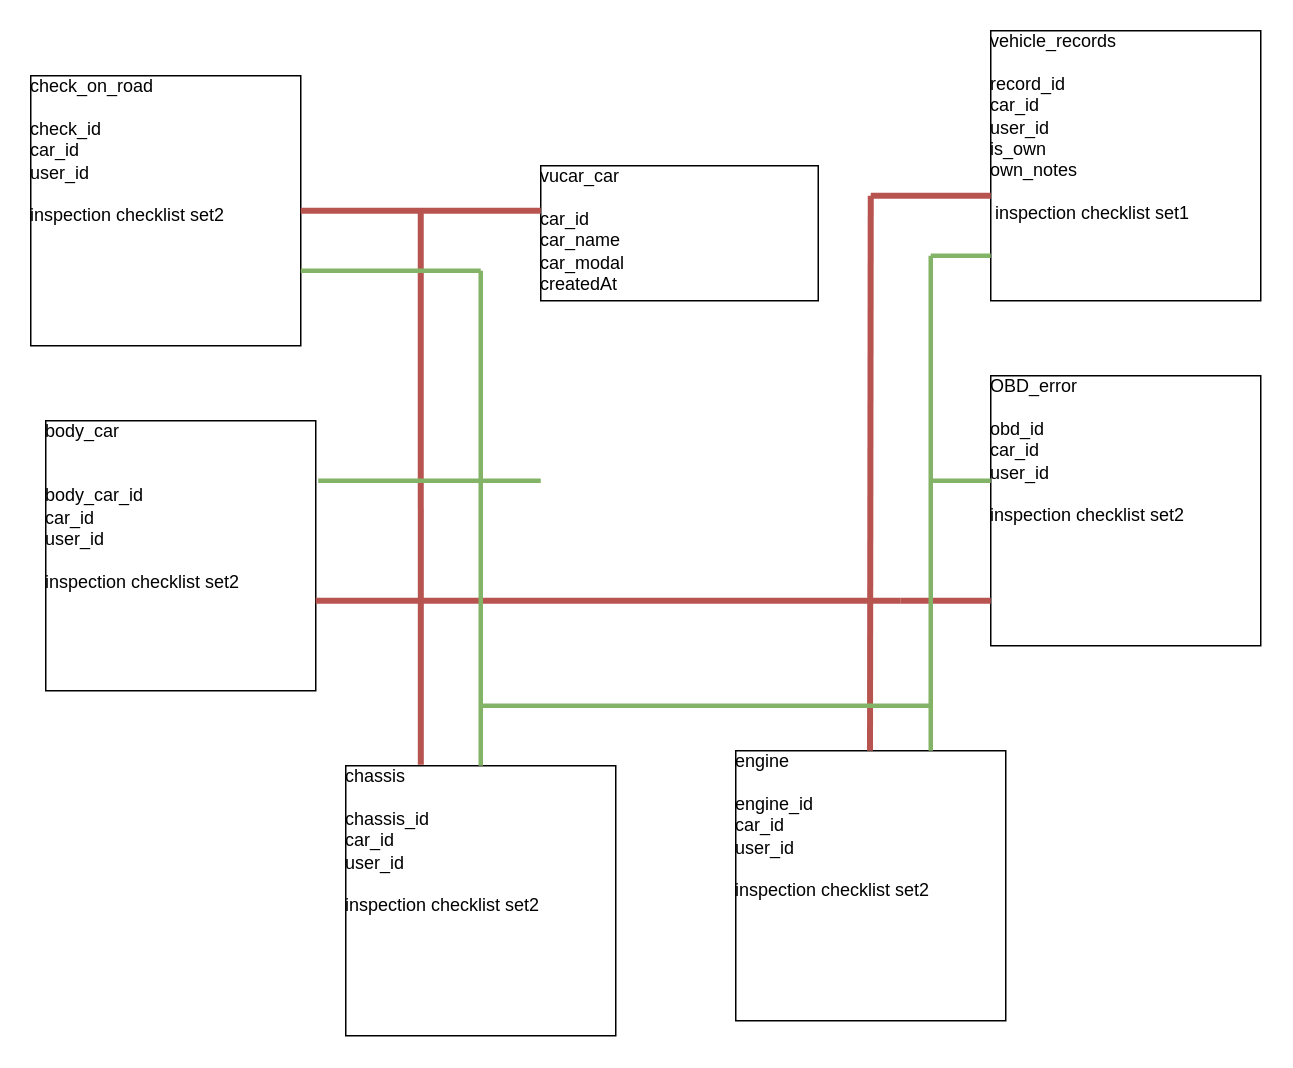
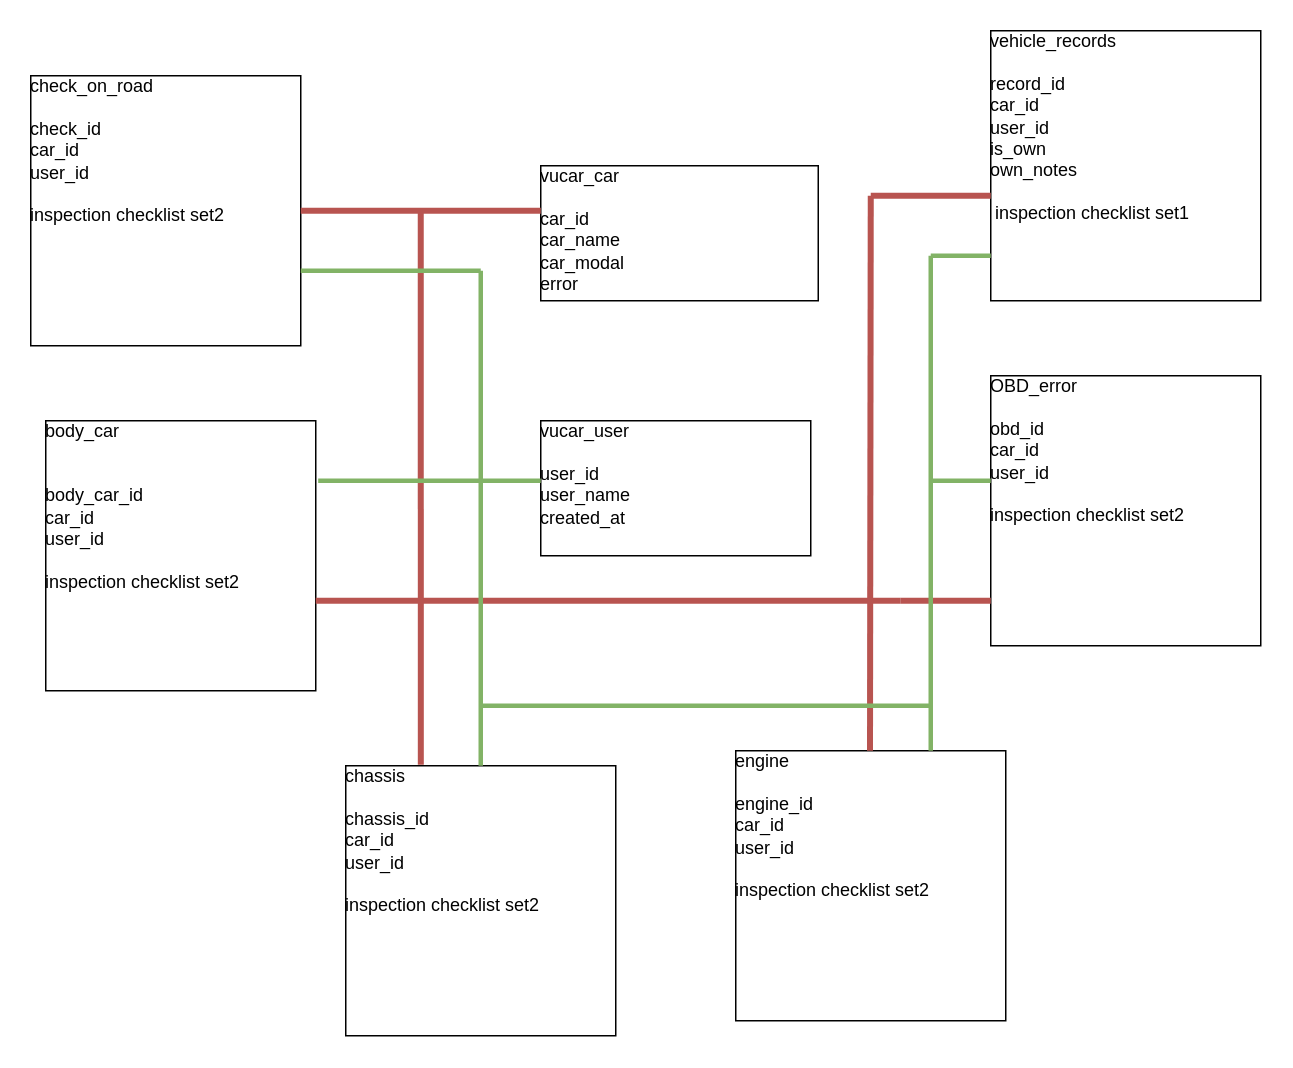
(586, 220) -> (586, 220)
none -> (676, 488)
